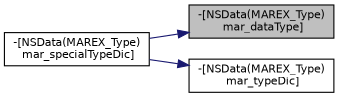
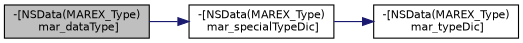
(164, 36) -> (164, 22)
